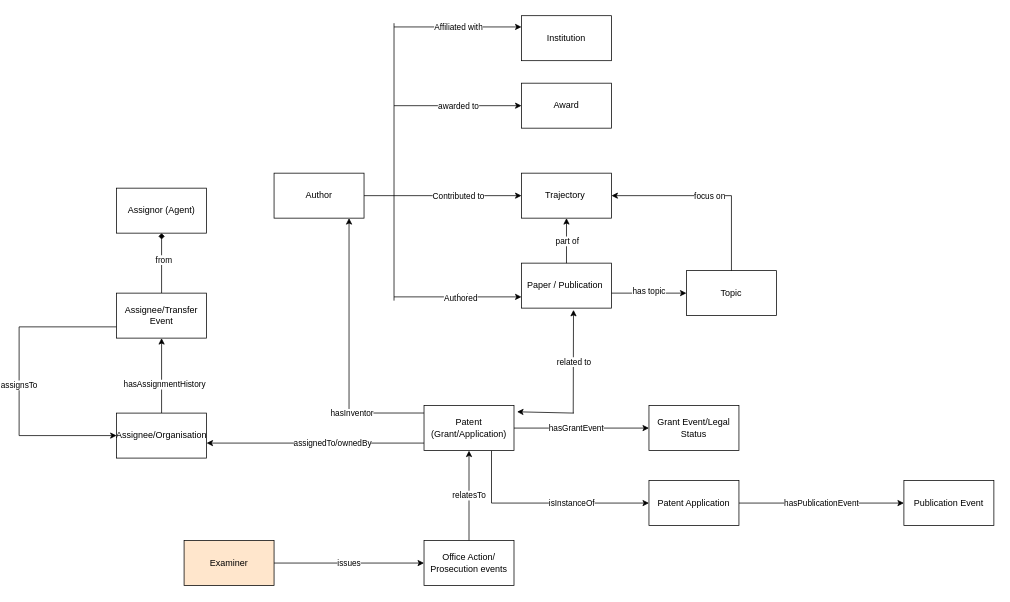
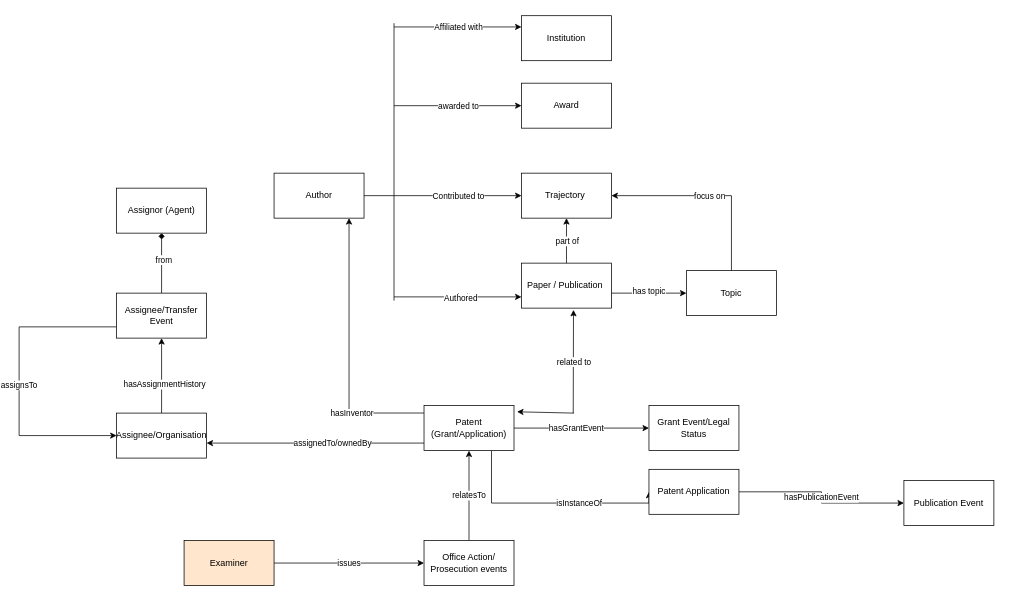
(694, 503) -> (694, 492)
